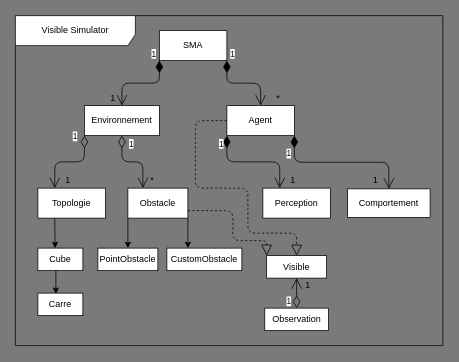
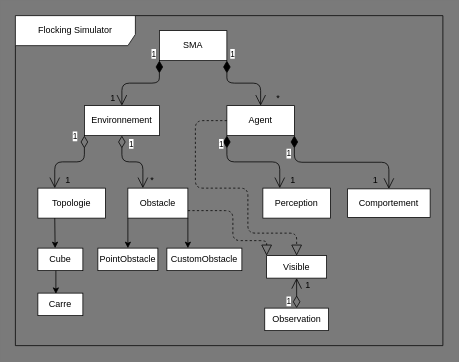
(75, 30) -> (75, 30)
